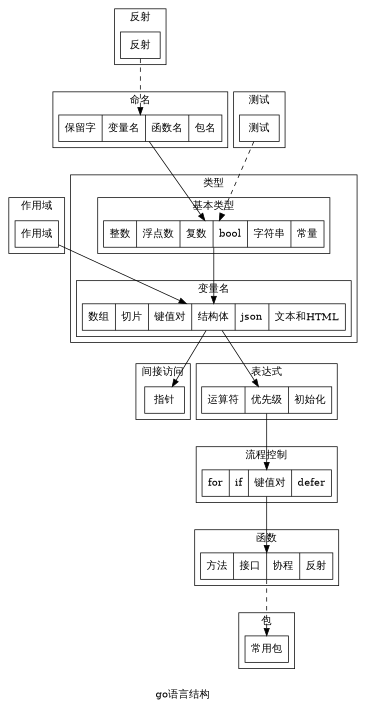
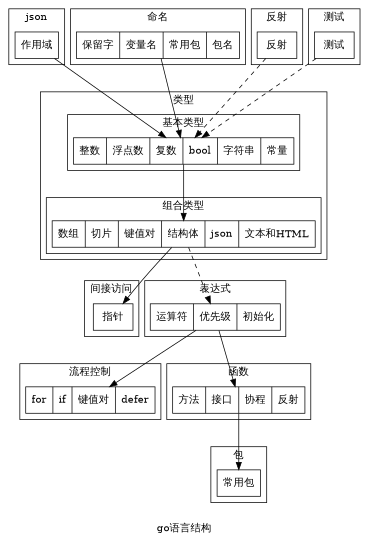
(140, 83) -> (231, 97)
(167, 128) -> (185, 45)
(37, 206) -> (37, 17)
(119, 273) -> (110, 98)
(214, 289) -> (184, 206)
(238, 356) -> (198, 272)
(267, 521) -> (226, 355)
(267, 604) -> (239, 438)
